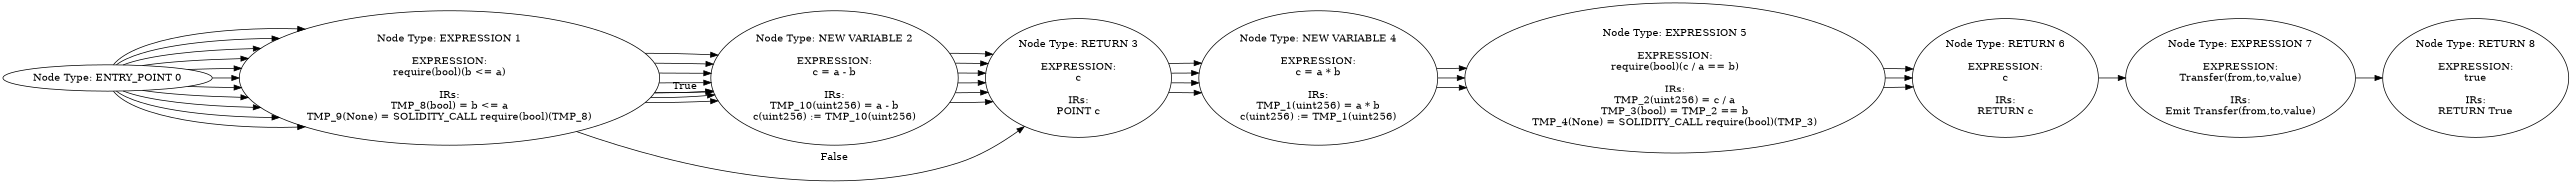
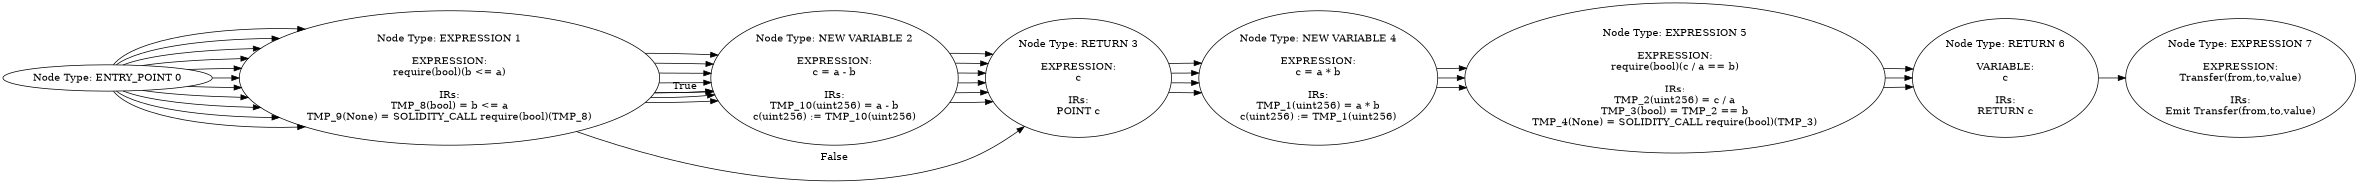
(2005, 78) -> (2005, 78)
(2476, 78) -> none
